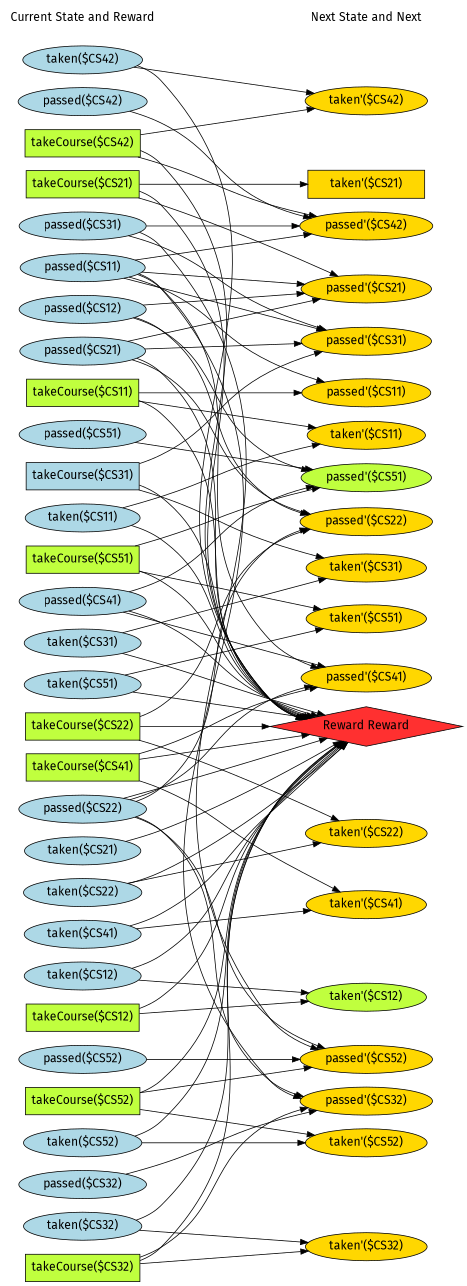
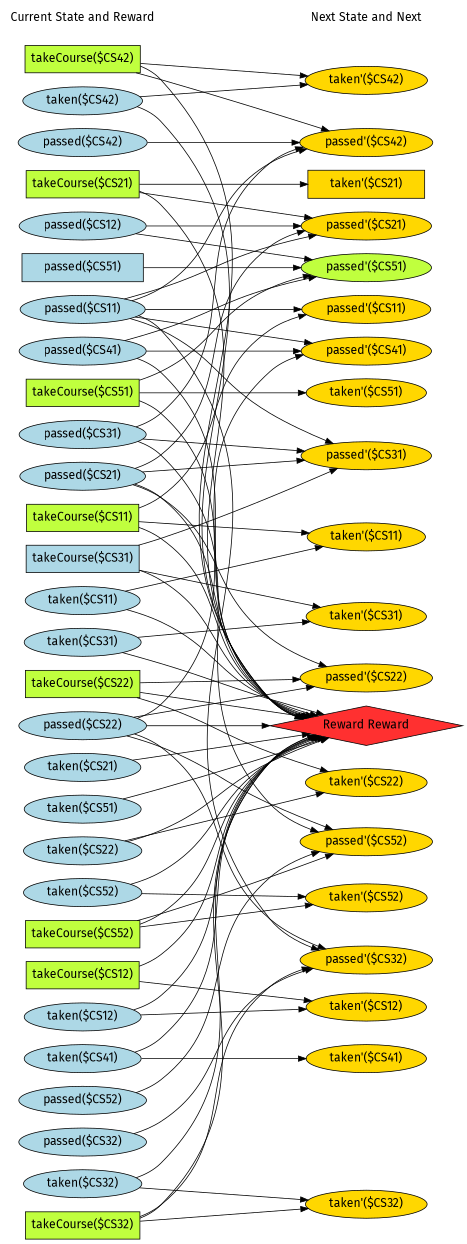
(210, 398) -> none
(83, 435) -> (83, 268)
(197, 658) -> none
(83, 767) -> none
(366, 997) -> (366, 1007)
